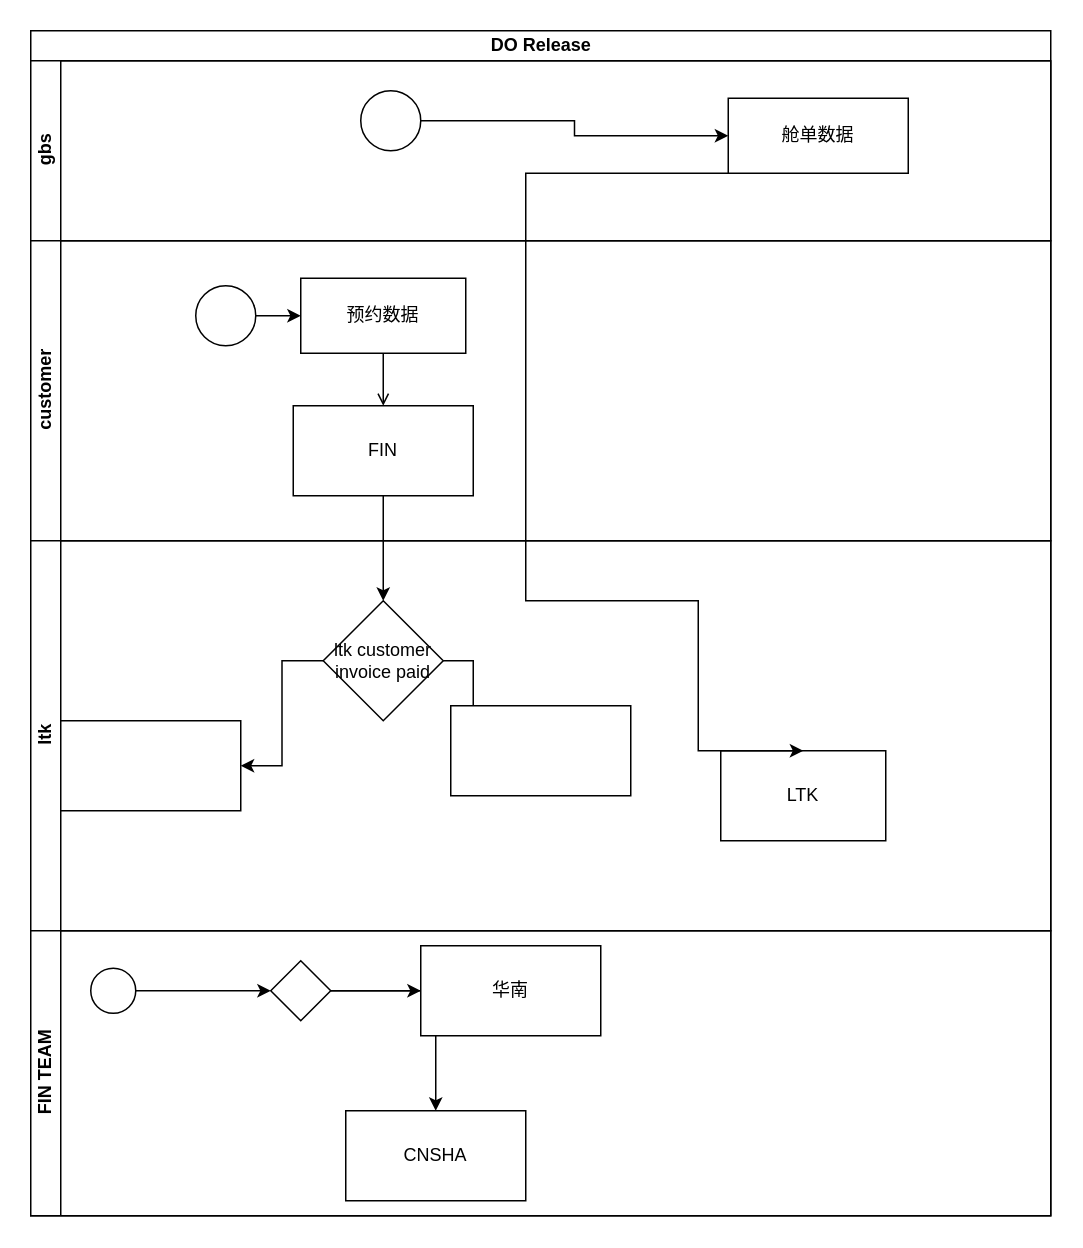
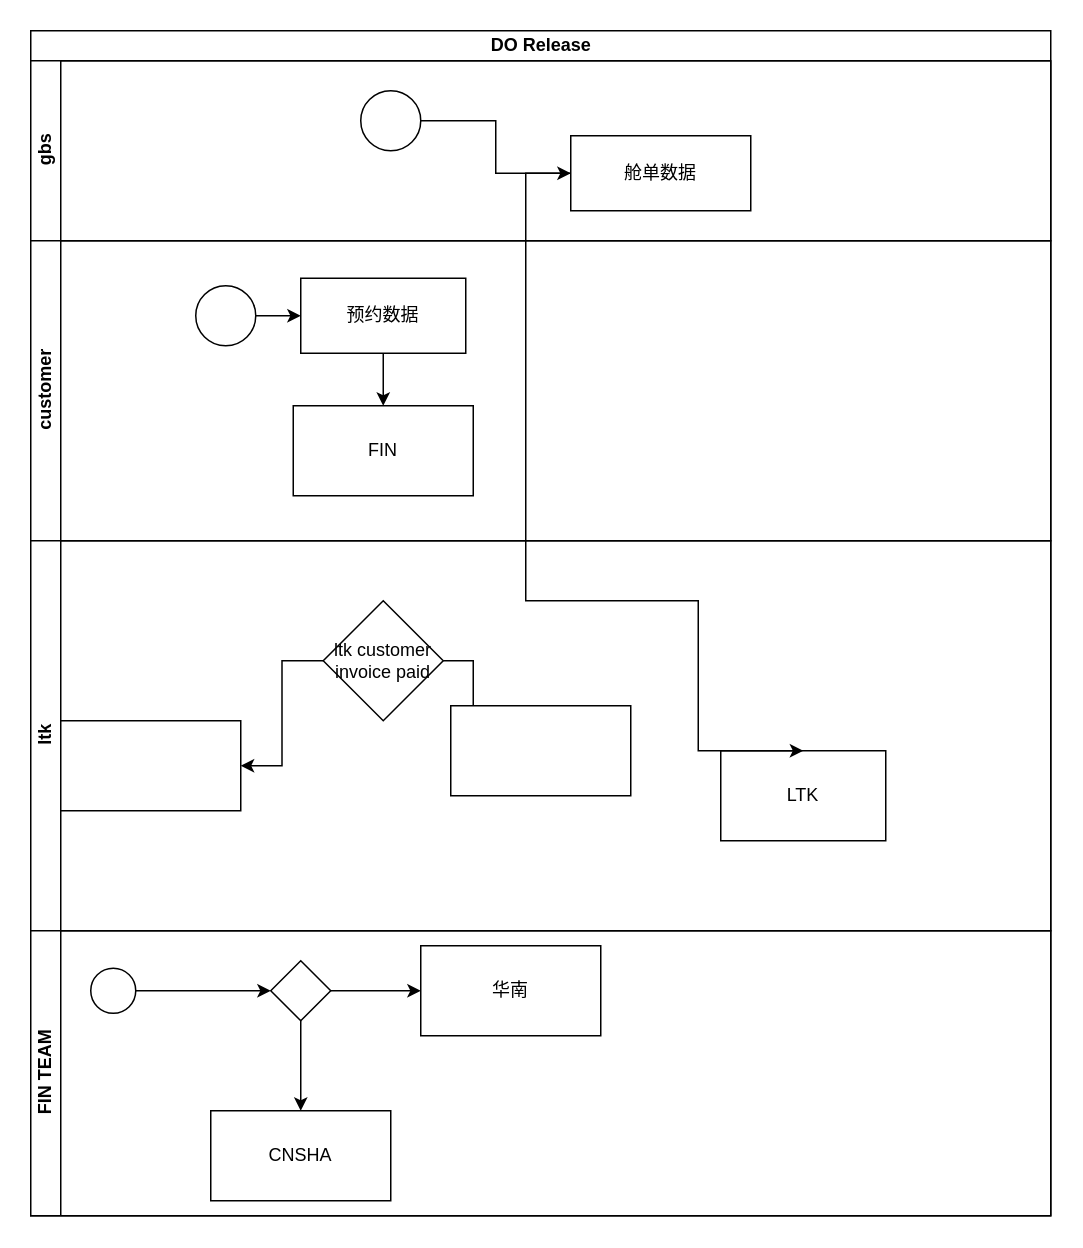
(818, 136) -> (661, 173)
(383, 396) -> (383, 394)
(383, 543) -> none
(436, 1156) -> (301, 1156)
